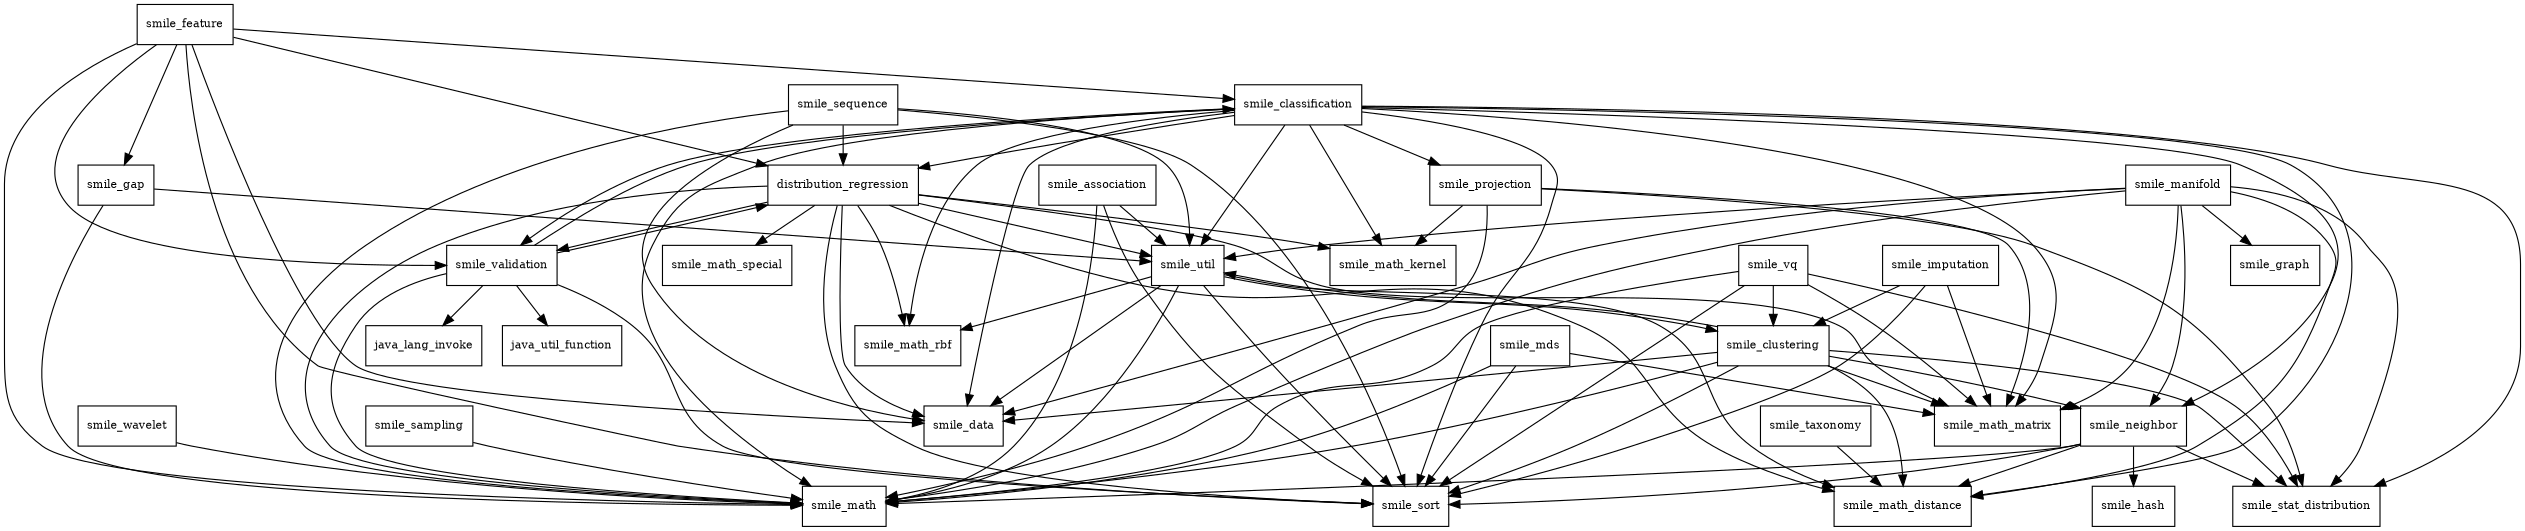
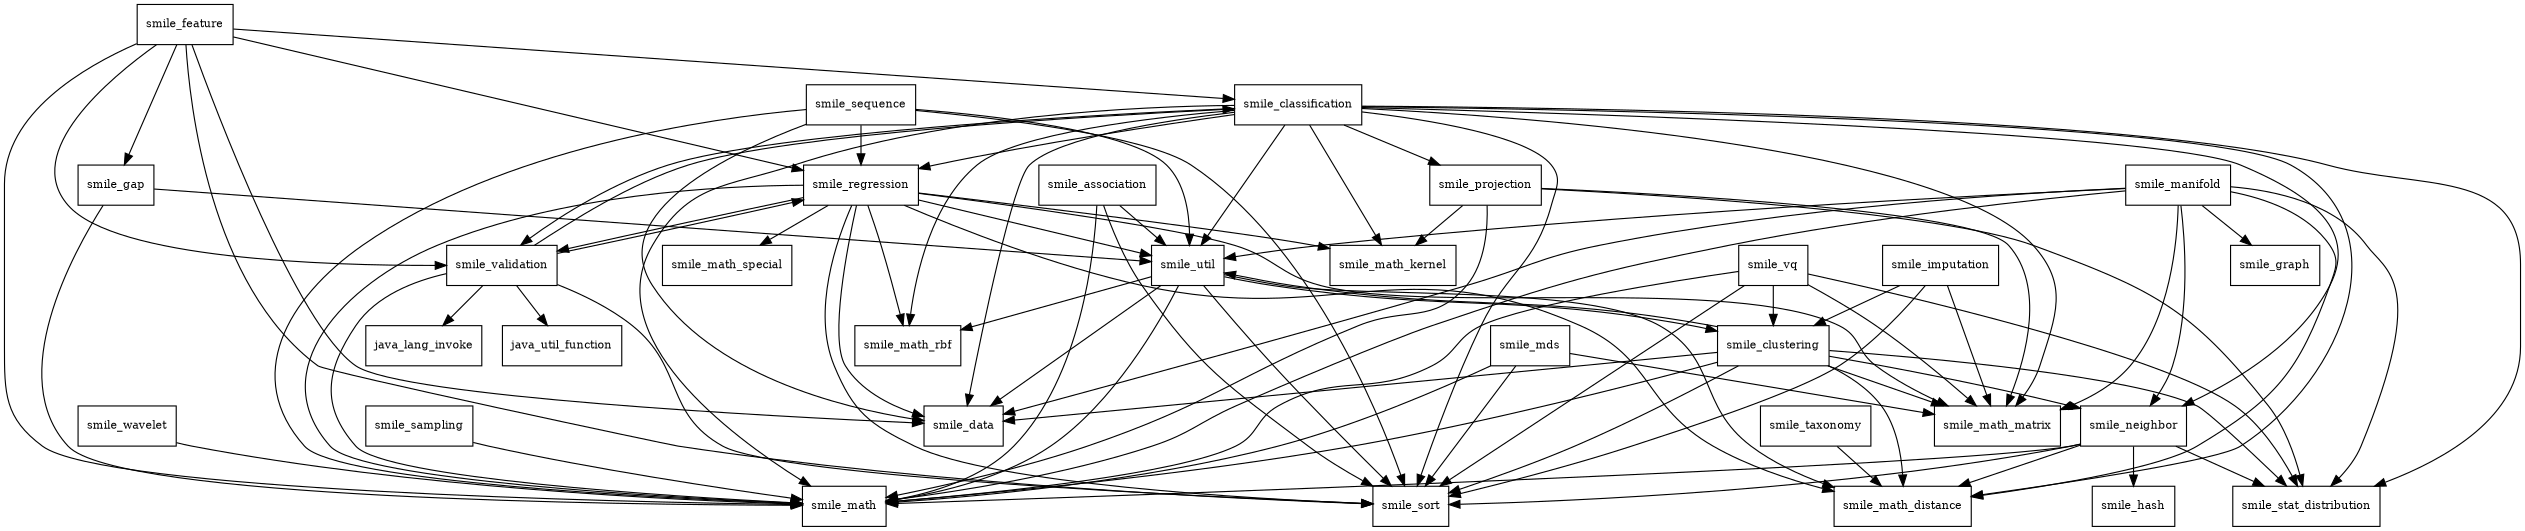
(843, 185) -> (861, 185)
